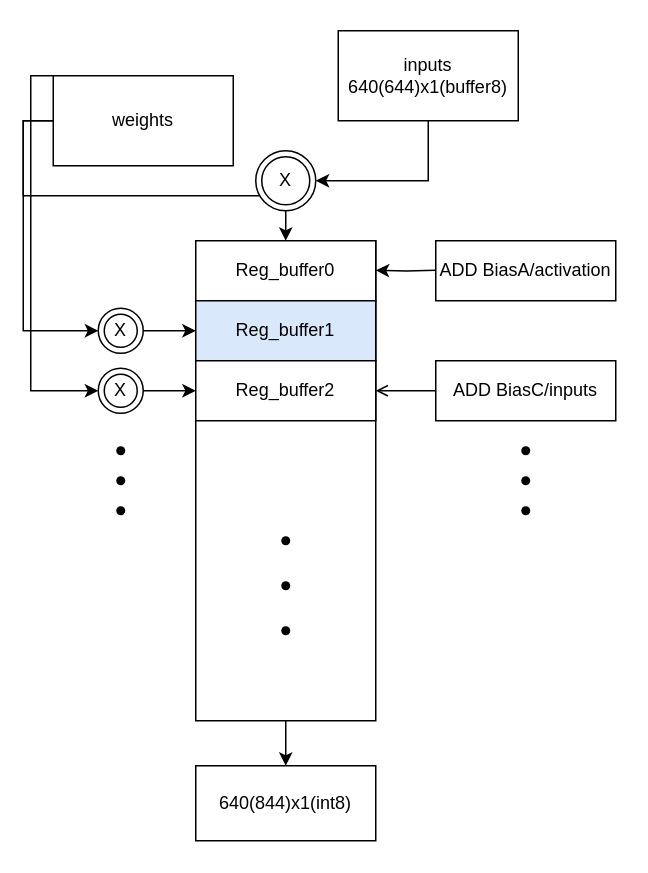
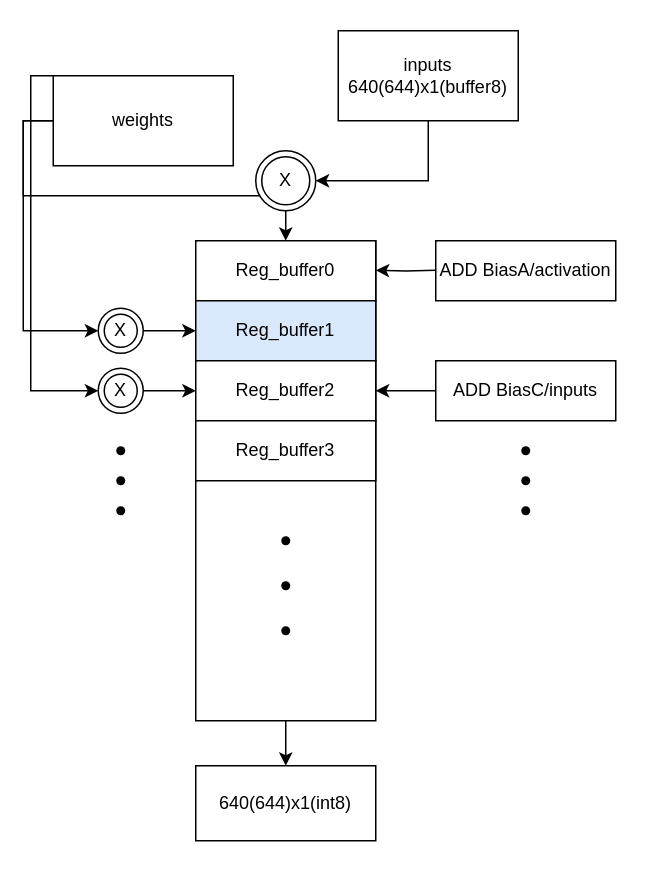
(384, 391) -> (387, 391)
none -> (286, 451)
(286, 803) -> (286, 803)
